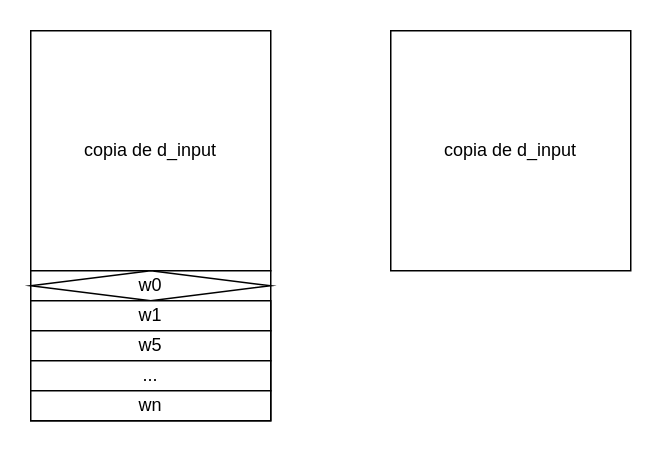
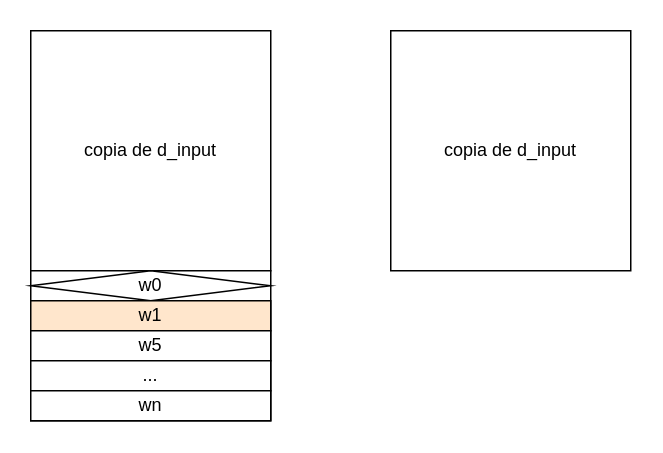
(151, 316) -> (151, 316)
